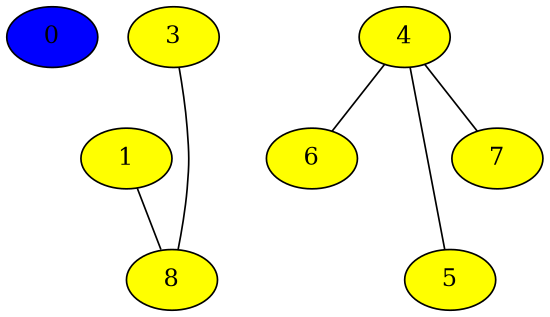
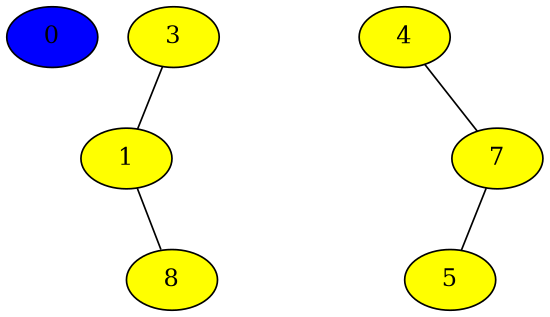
(312, 158) -> none
(427, 158) -> (474, 219)
(189, 159) -> (150, 98)
